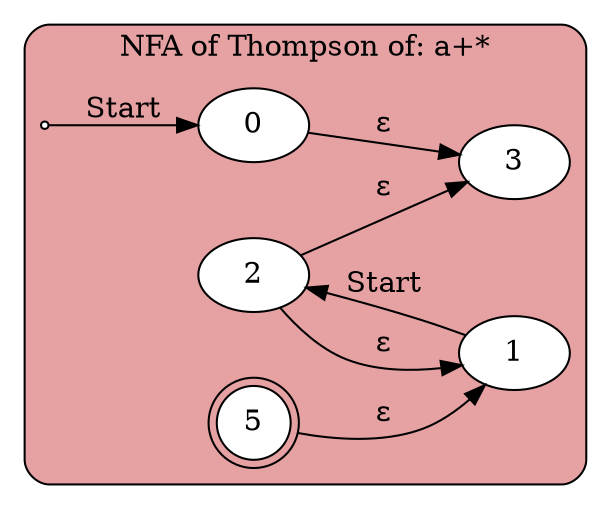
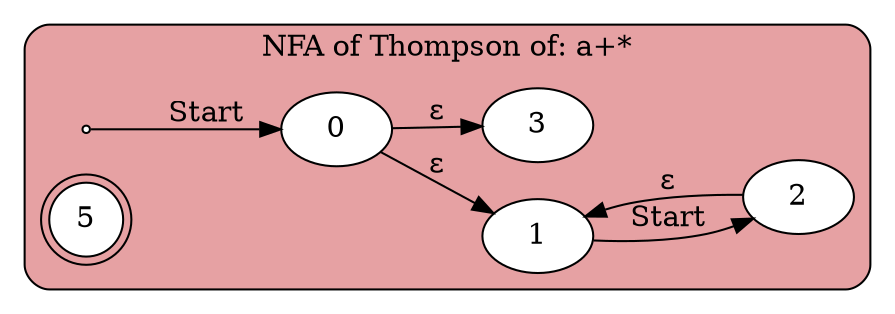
(375, 223) -> none
(389, 437) -> (428, 178)
